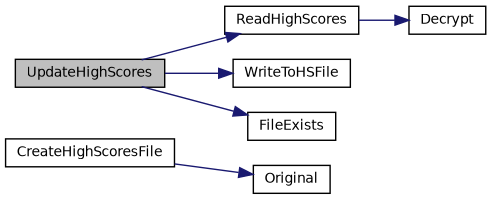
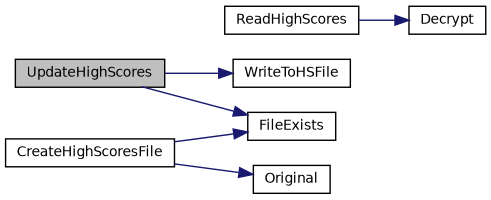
(184, 49) -> none
none -> (204, 138)
